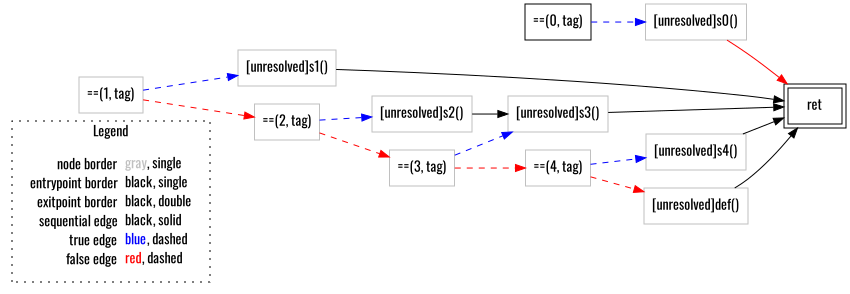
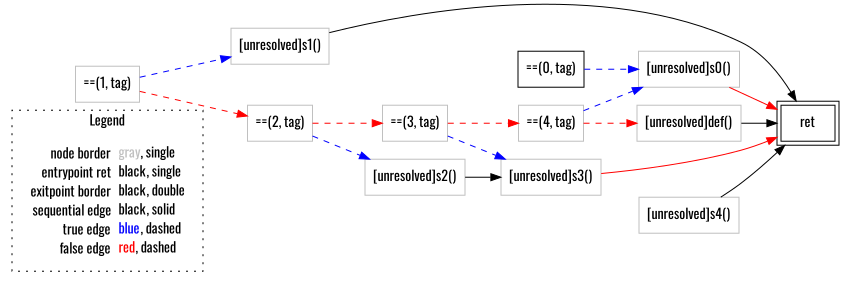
(691, 110) -> (685, 162)
(613, 162) -> (608, 101)
(76, 184) -> (78, 173)
